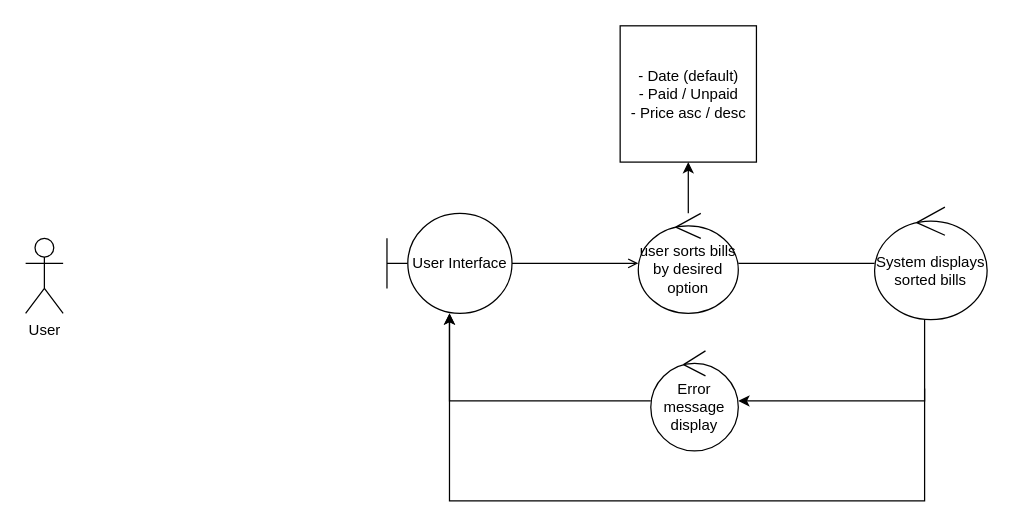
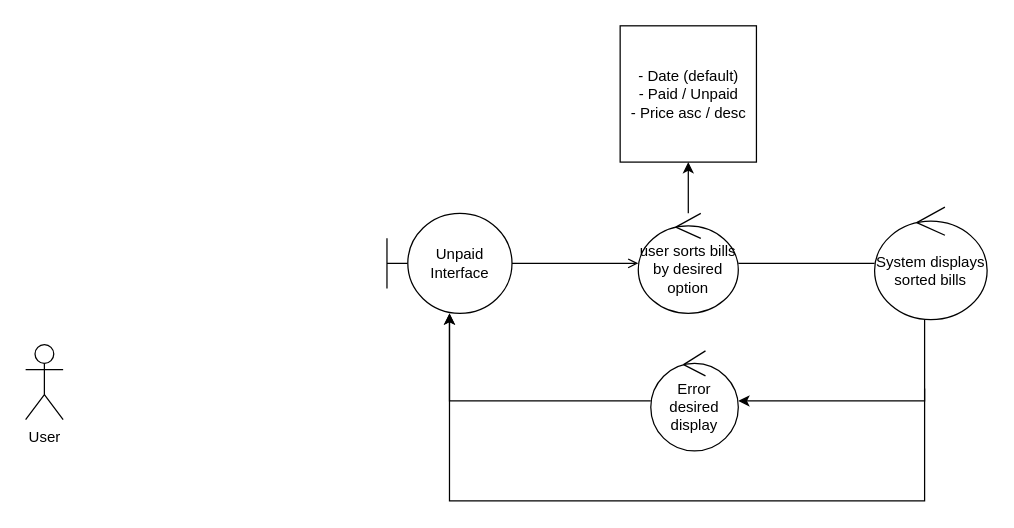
(460, 263) -> (460, 263)
(44, 276) -> (44, 382)
(694, 407) -> (694, 407)
